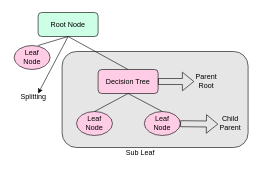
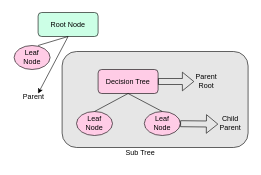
(99, 53) -> none
(34, 97) -> (34, 97)
(140, 153) -> (140, 153)
